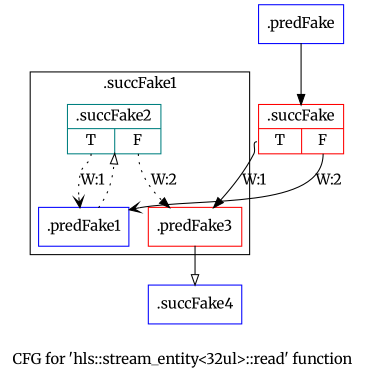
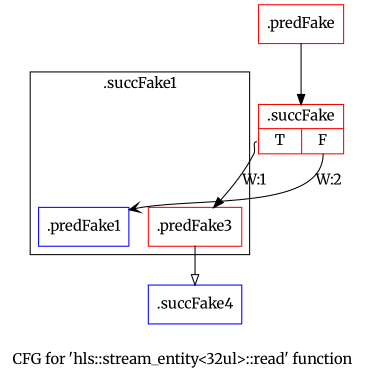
(301, 24) -> (301, 24)
(114, 129) -> none
